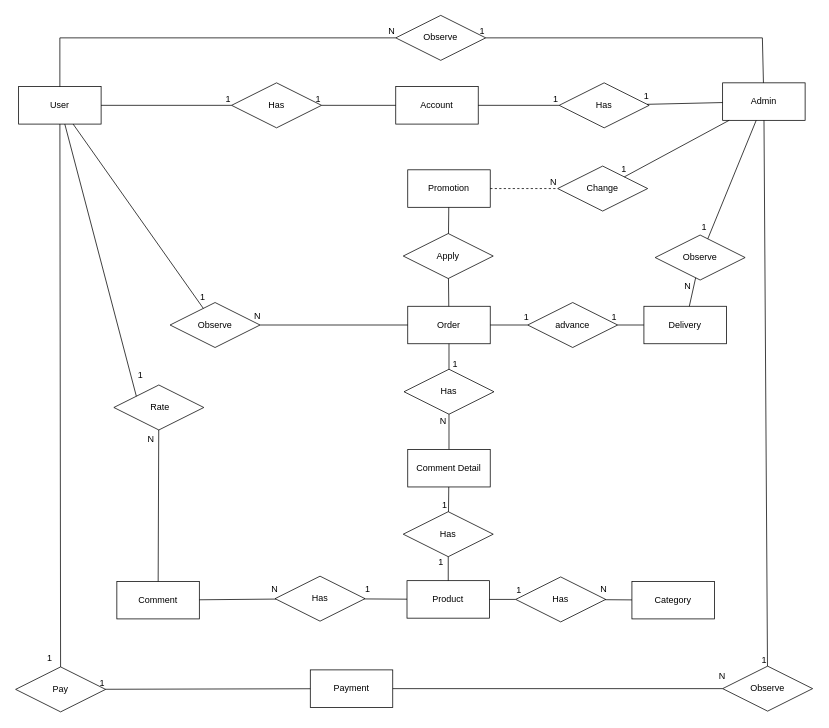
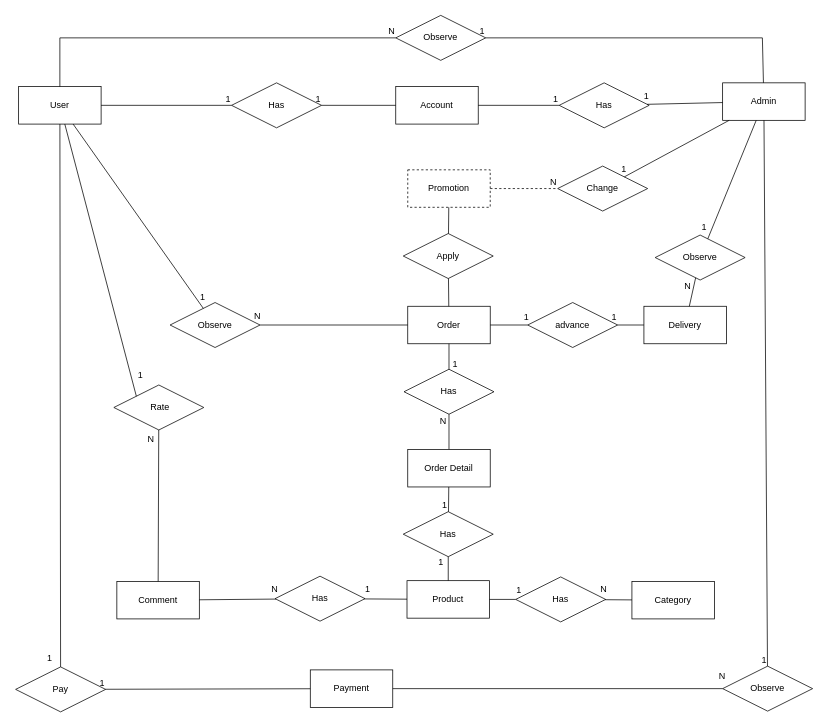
(449, 189) -> (449, 189)
(449, 468) -> (449, 468)
